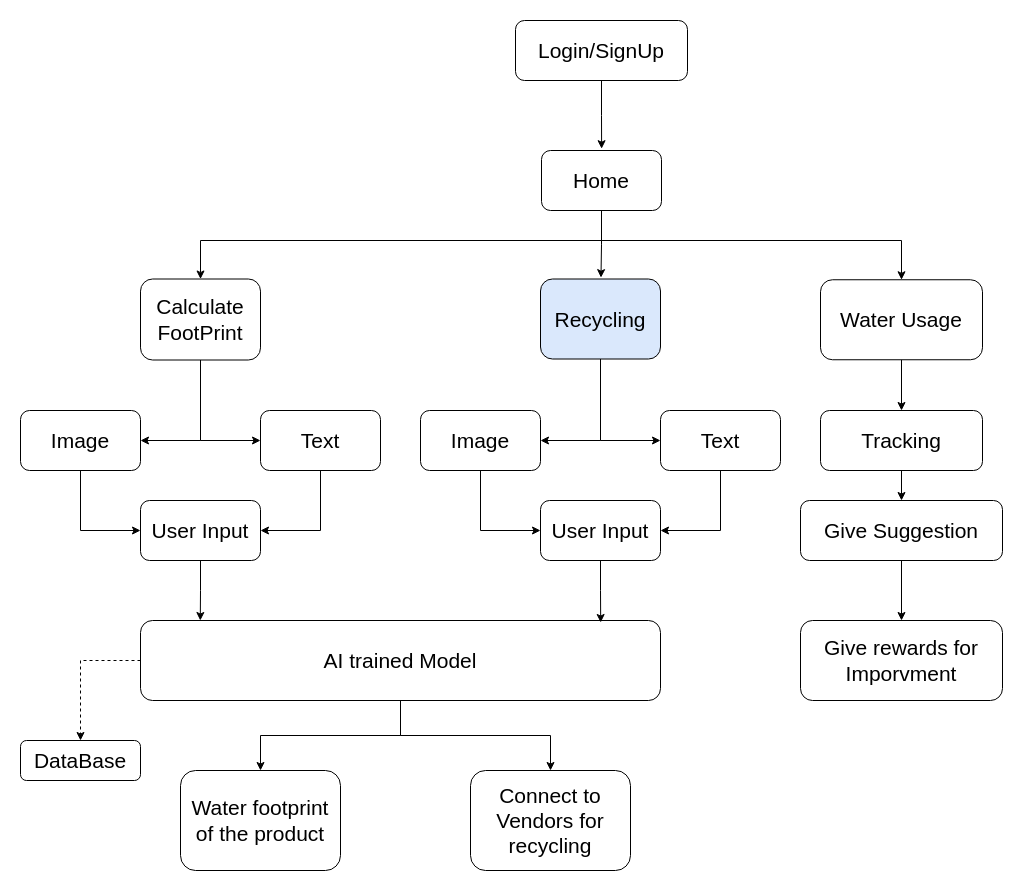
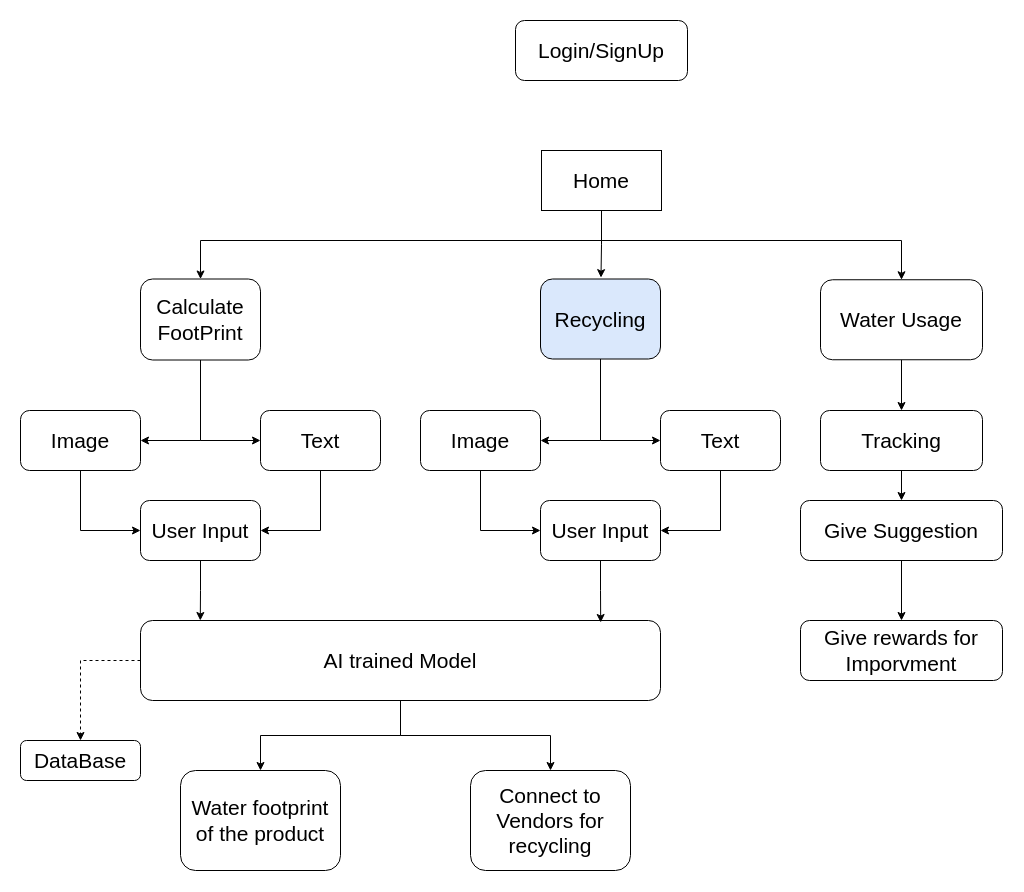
(602, 111) -> none
(602, 181) -> (602, 181)
(902, 661) -> (902, 651)
